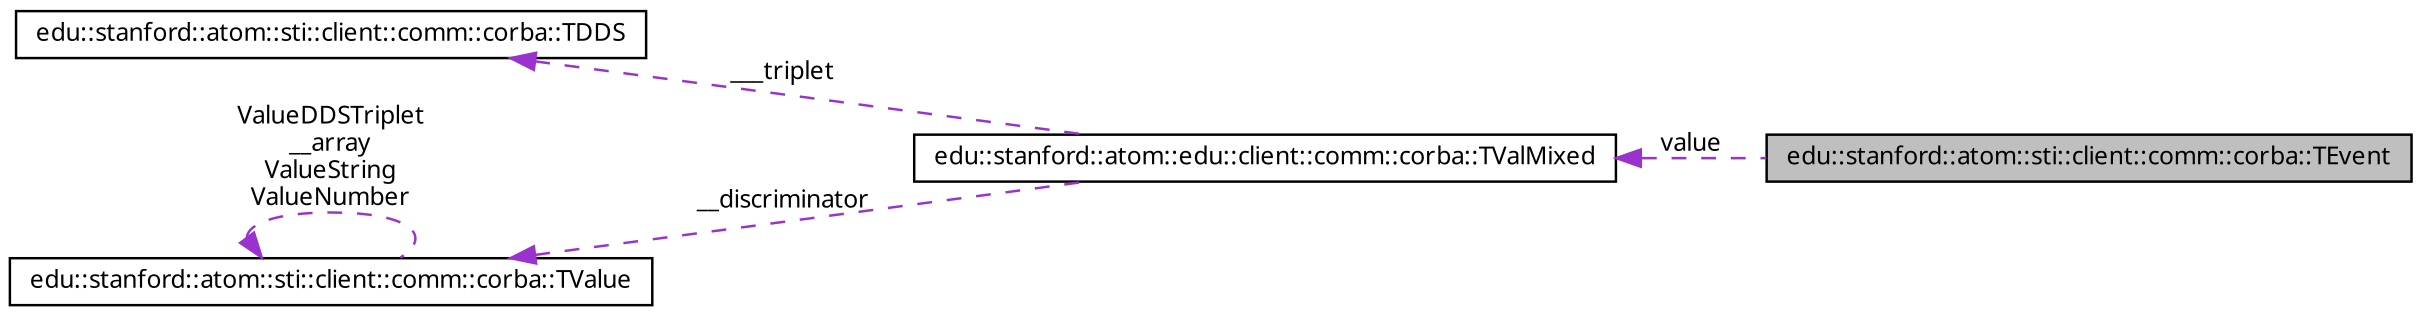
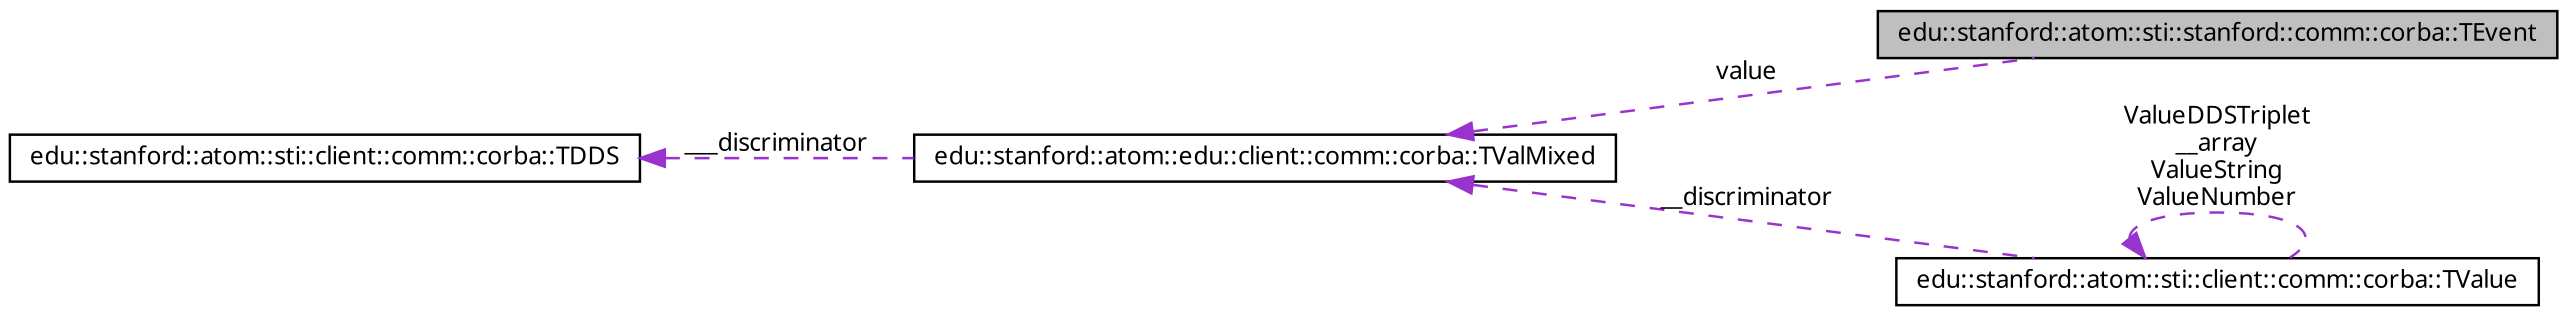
(783, 73) -> (777, 145)
(2089, 158) -> (2218, 35)
(810, 218) -> (1754, 222)
